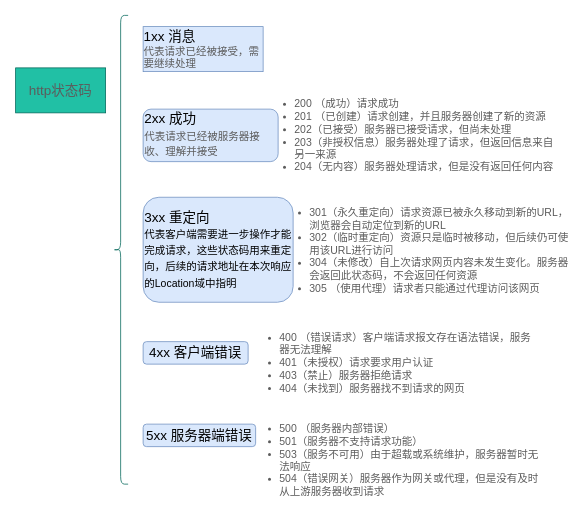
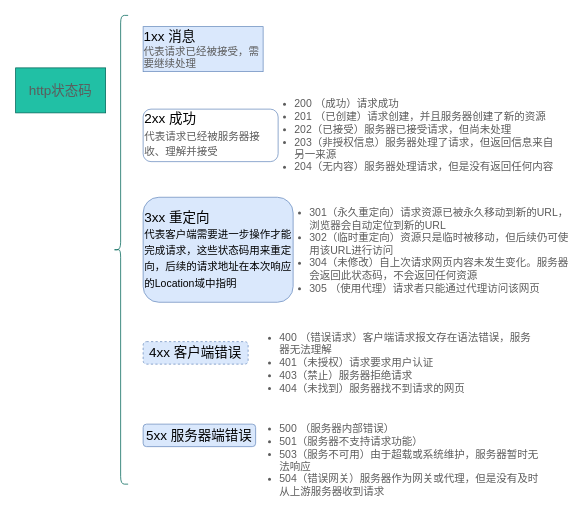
(210, 135) -> (210, 135)
(195, 353) -> (195, 353)
